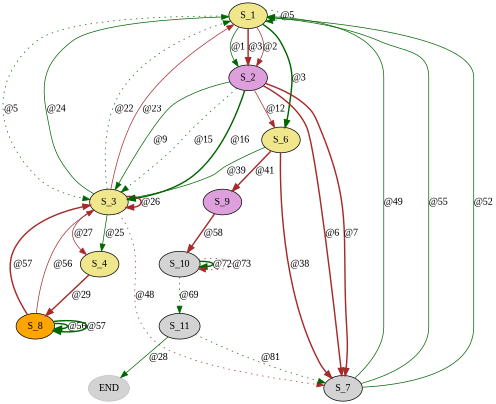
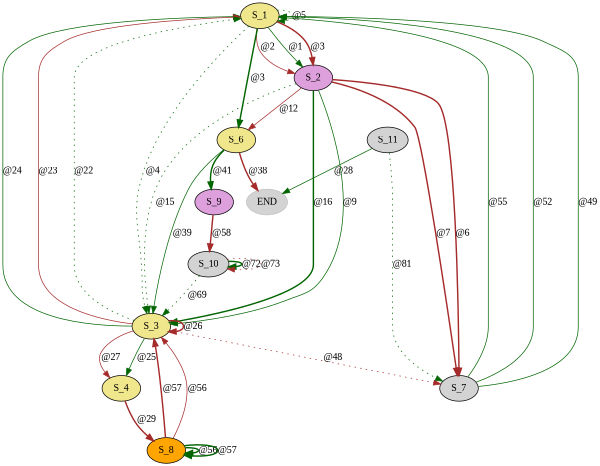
(11, 109) -> (153, 171)
(254, 168) -> (213, 165)
(289, 266) -> (245, 169)
(180, 292) -> (184, 294)
